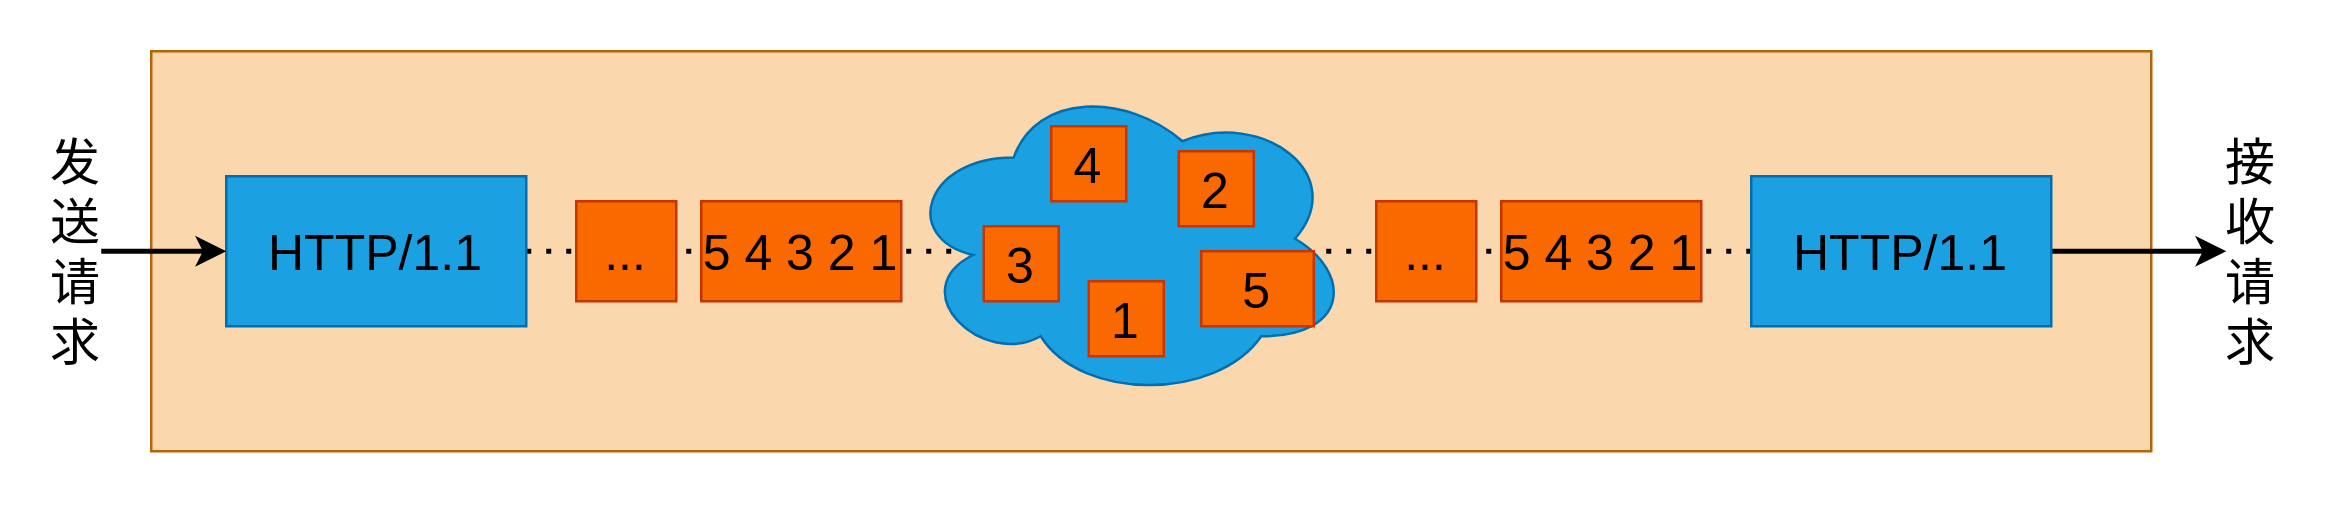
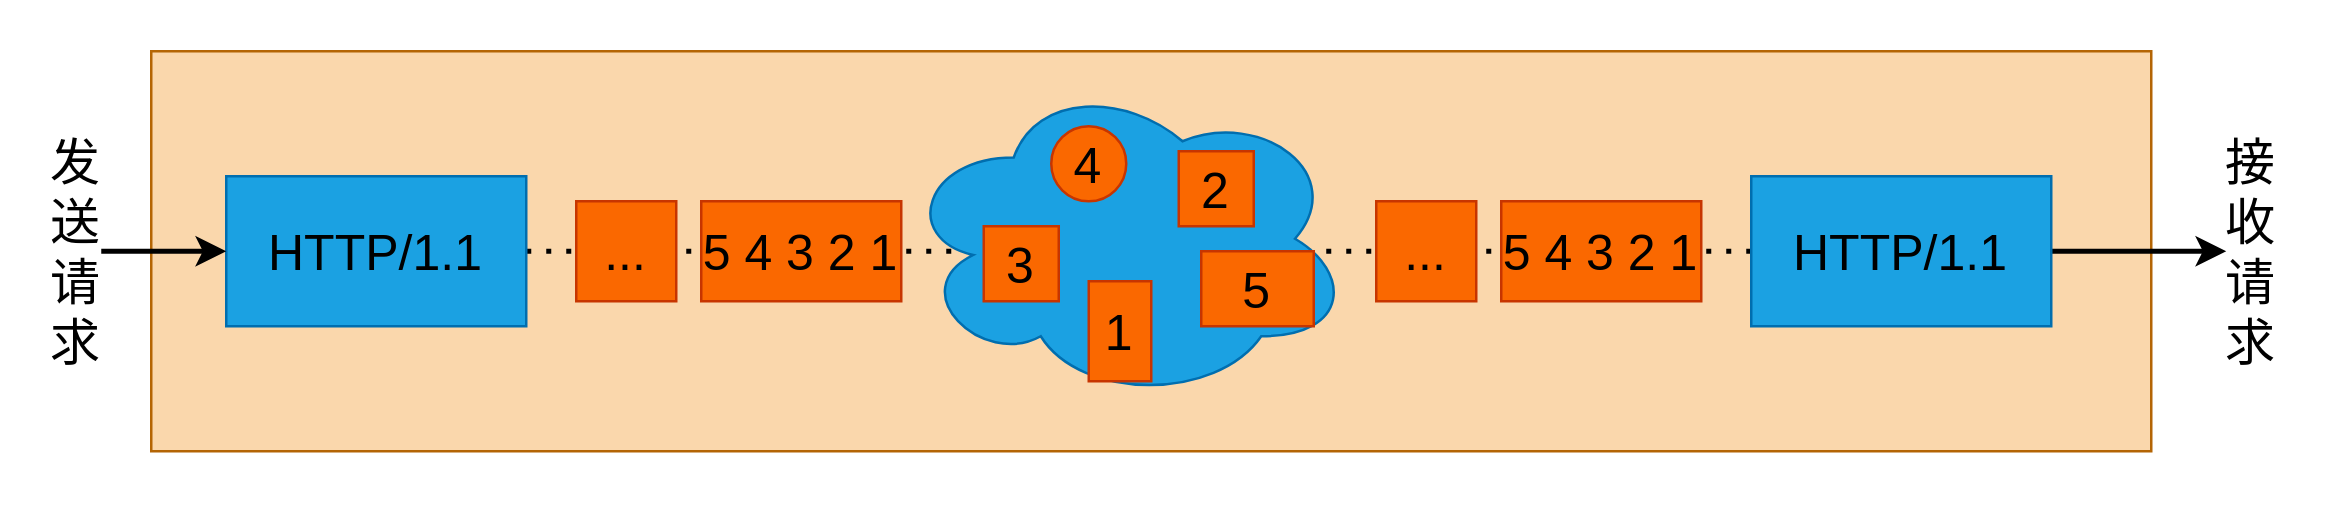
(1089, 164) -> (1089, 164)
(1126, 319) -> (1120, 331)
